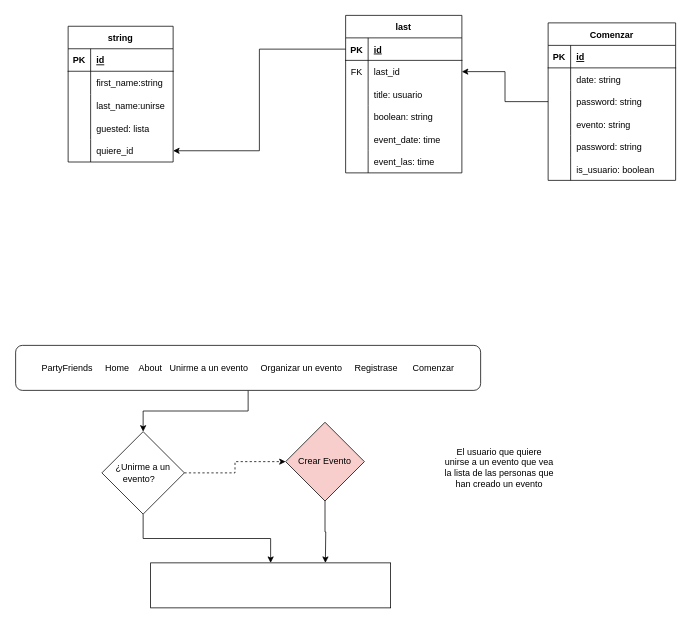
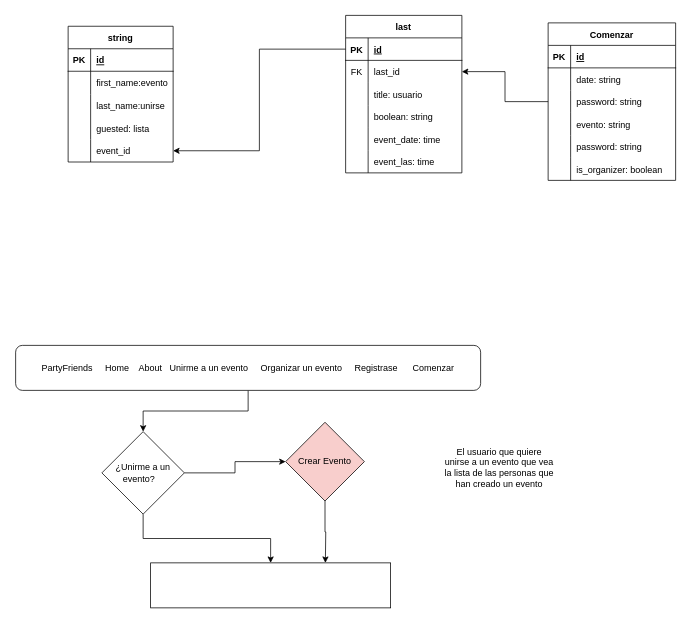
(135, 83) -> (137, 83)
(116, 151) -> (115, 151)
(618, 170) -> (623, 170)
(235, 470) -> (235, 470)
